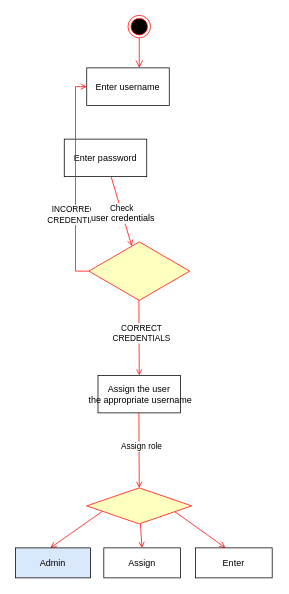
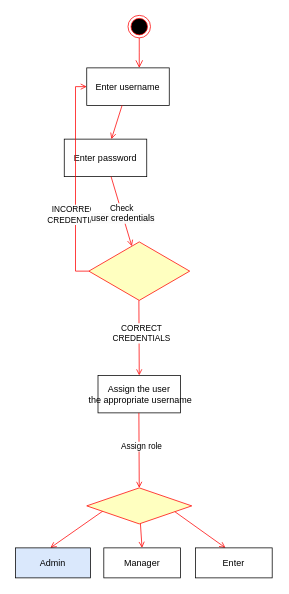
none -> (117, 121)
(142, 563) -> (142, 563)
